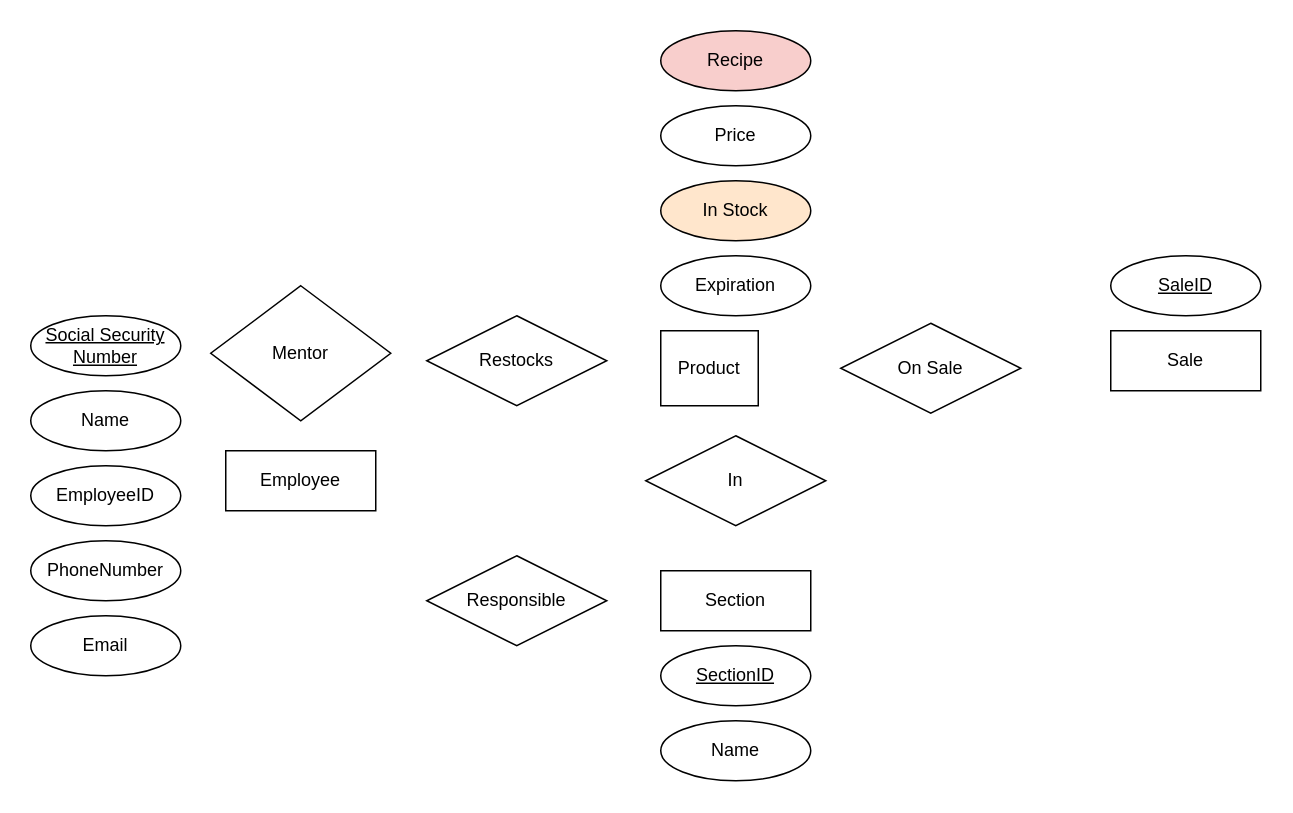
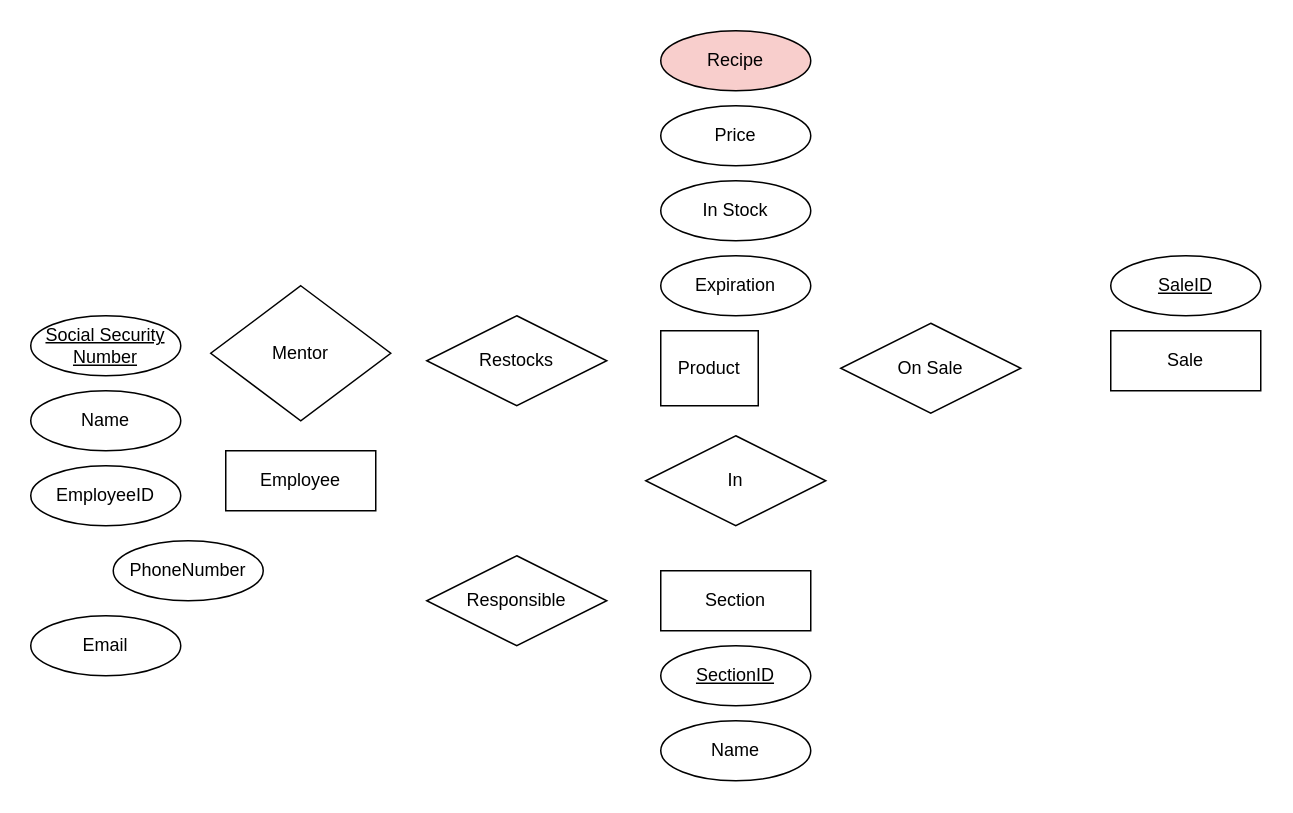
(736, 211) -> (736, 211)
(106, 571) -> (188, 571)
